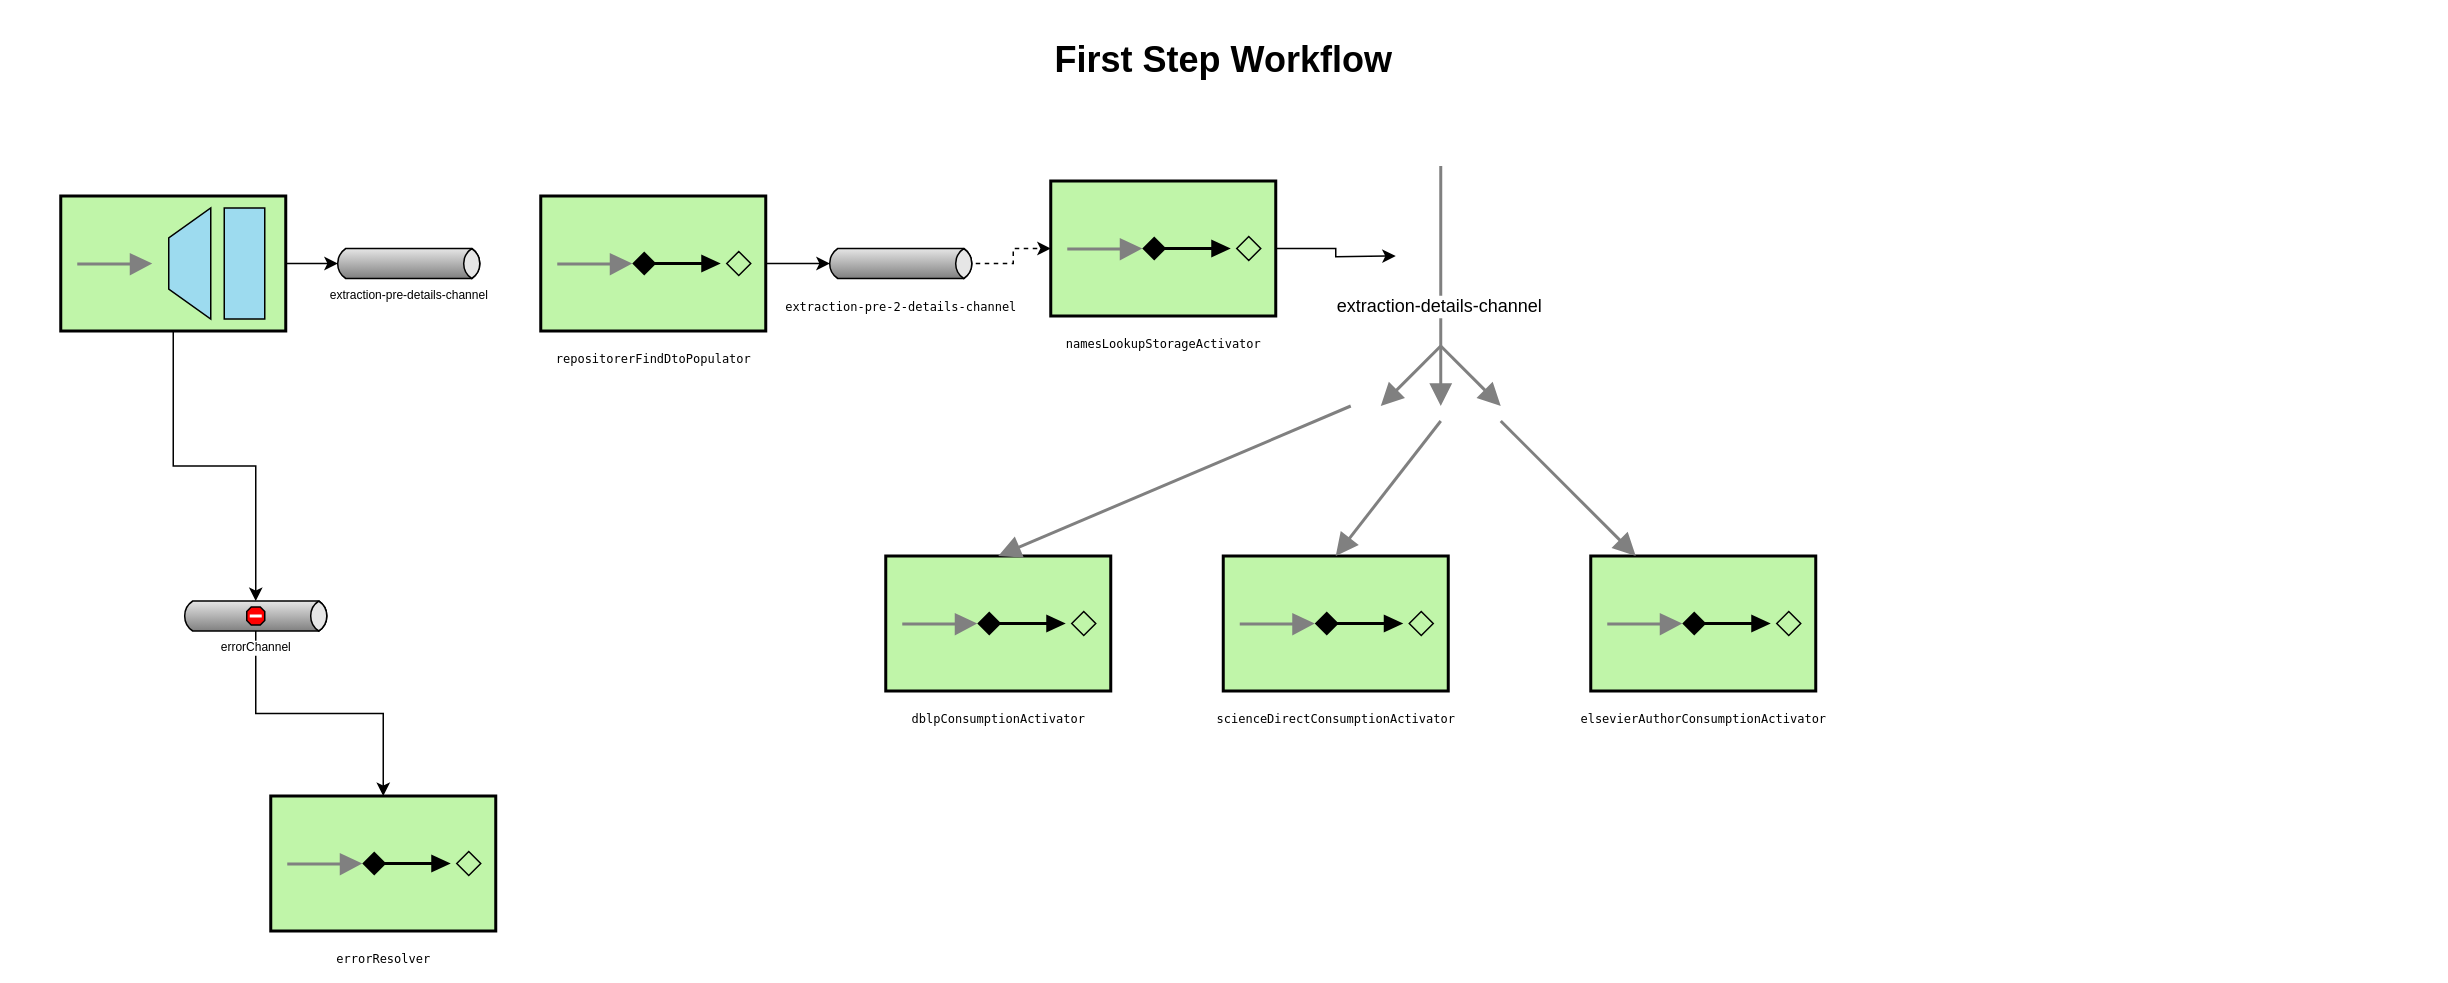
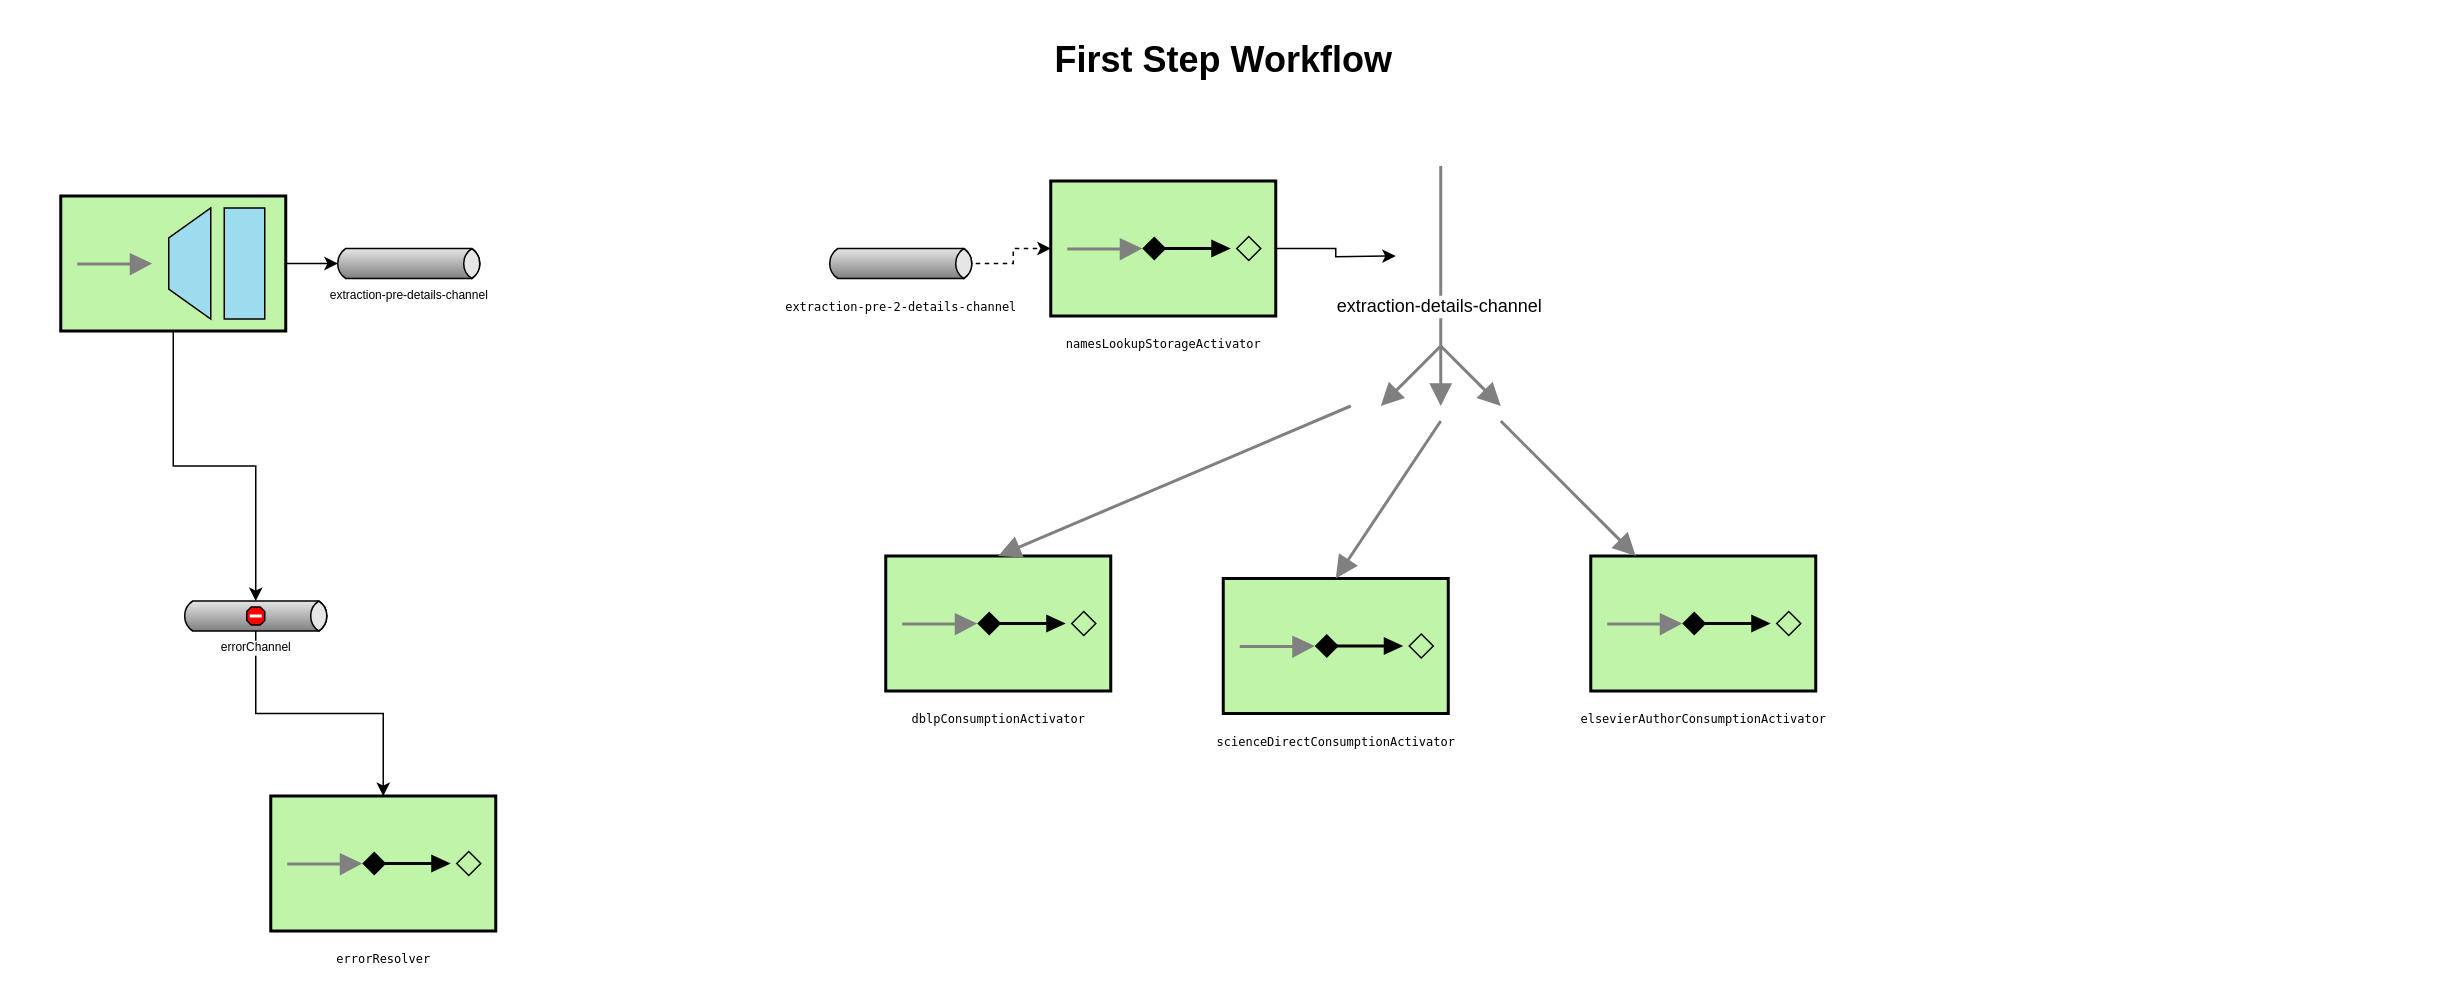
(653, 263) -> none
(793, 263) -> none
(1336, 623) -> (1336, 646)
